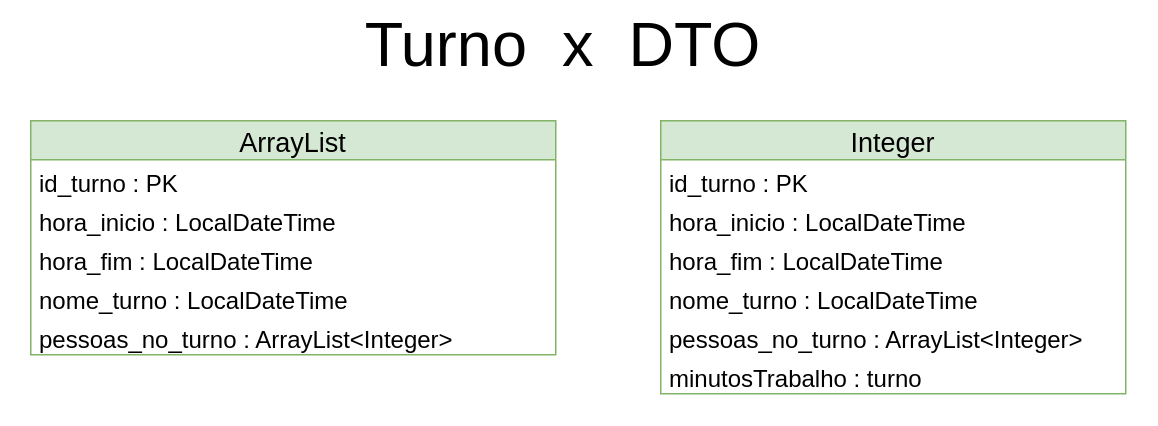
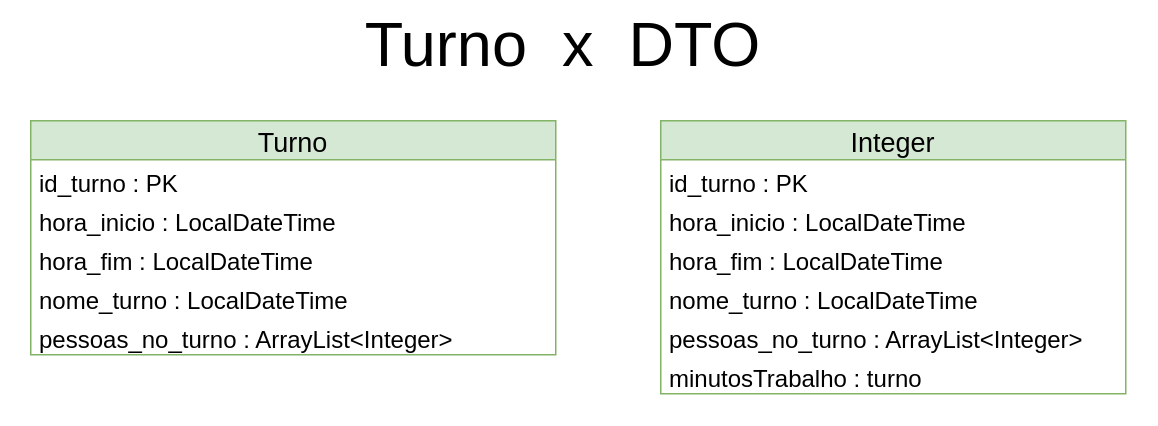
(293, 143) -> (293, 143)
